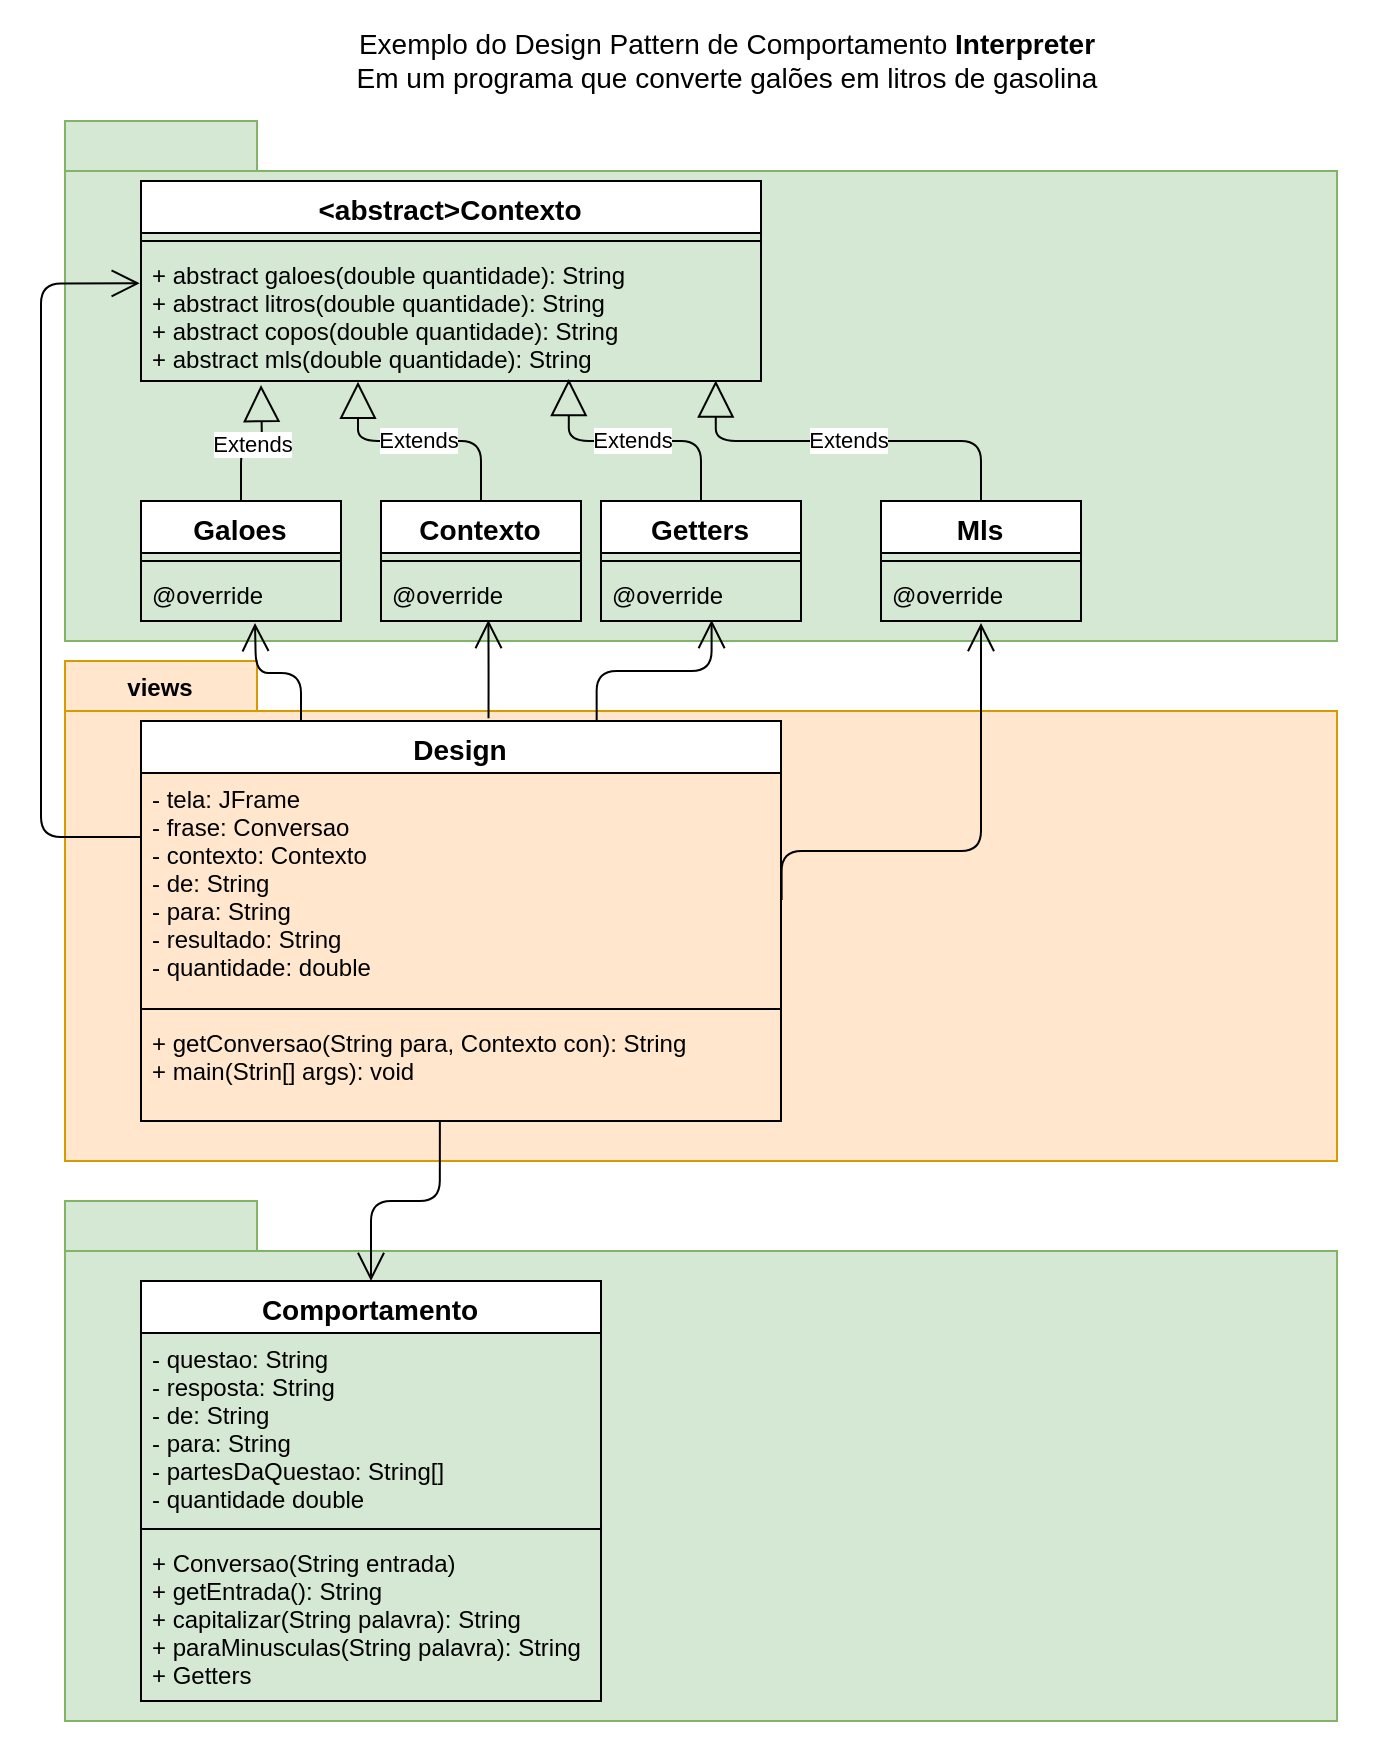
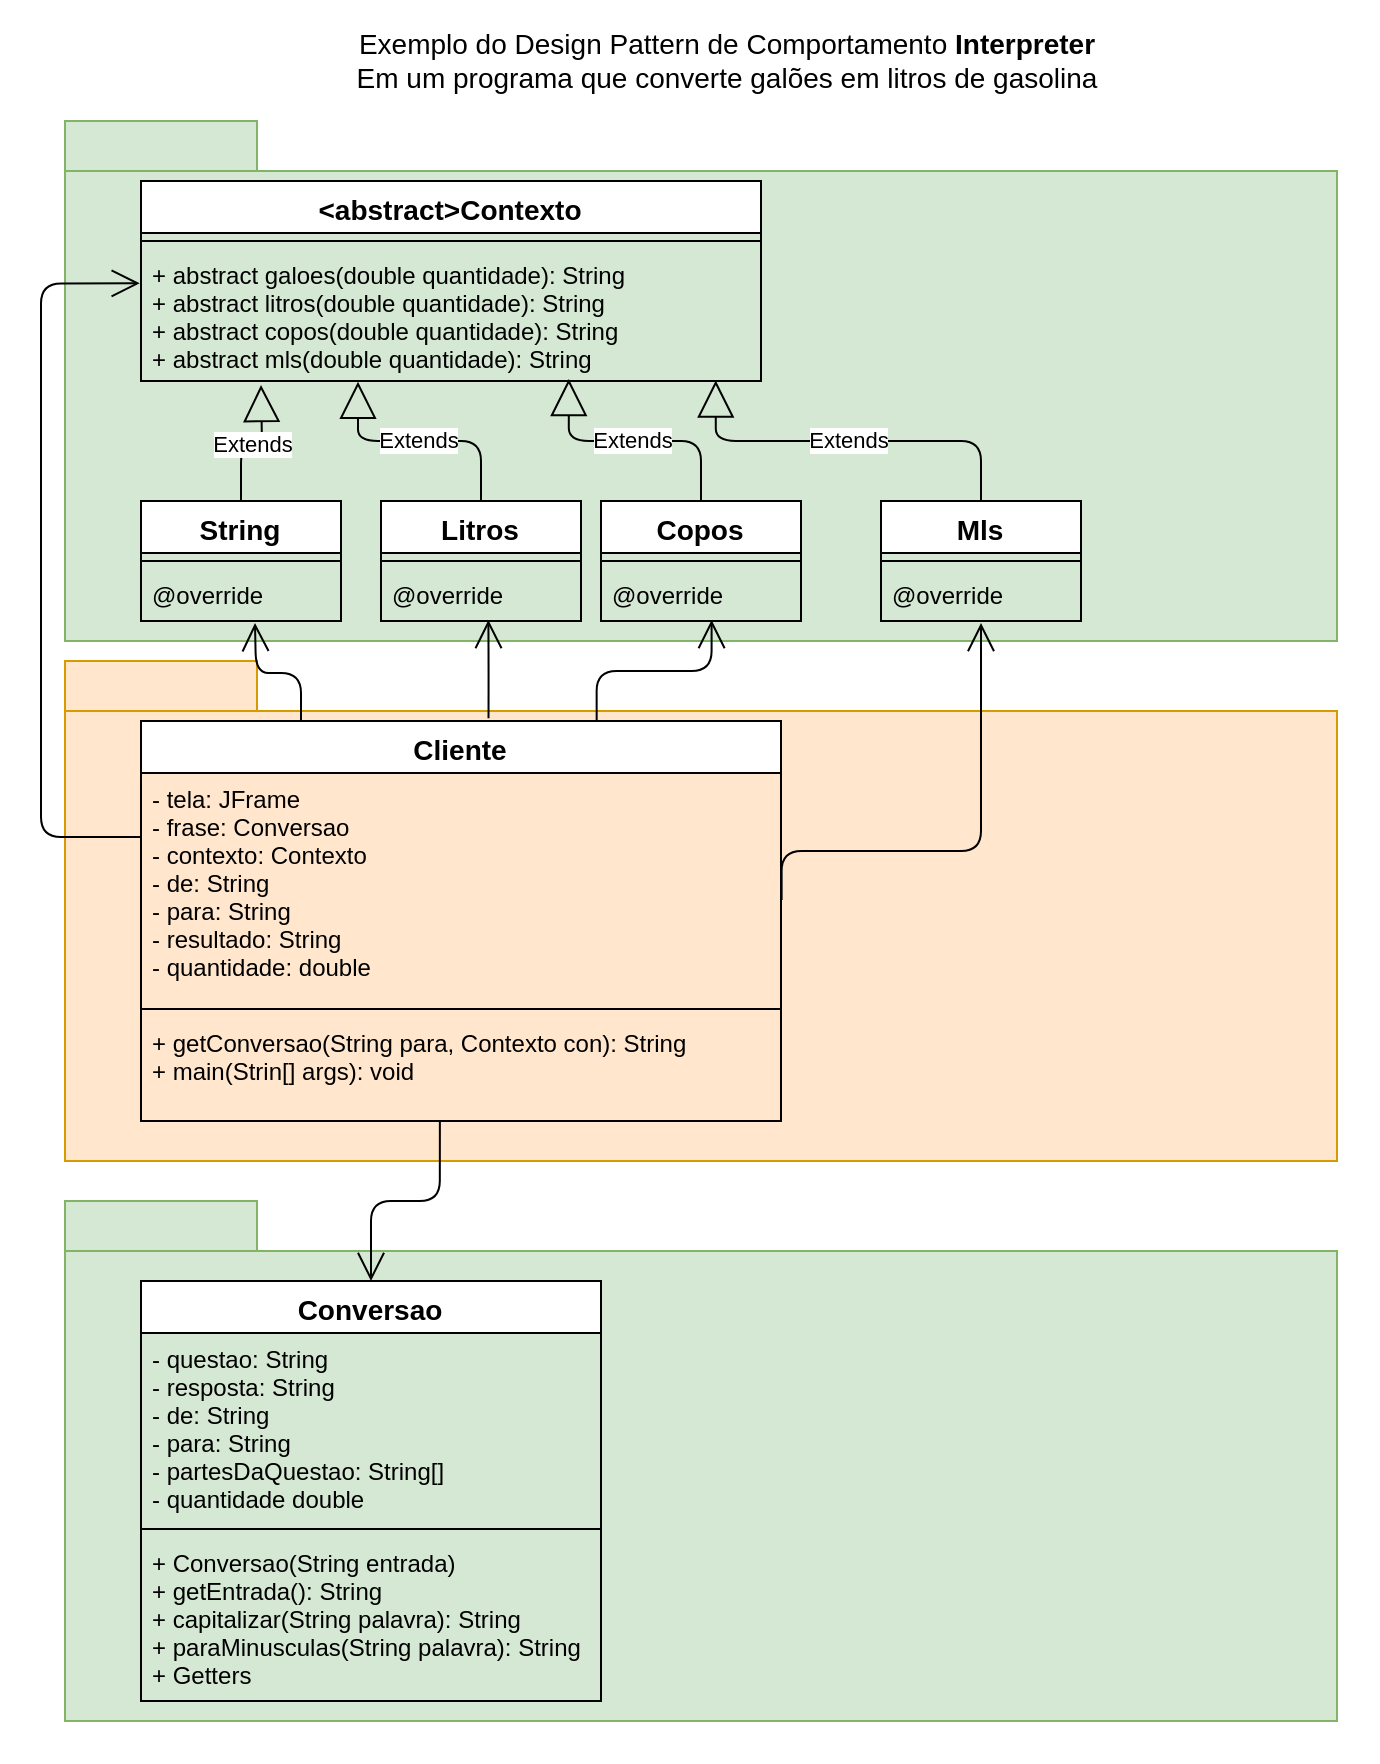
(240, 531) -> (240, 531)
(480, 531) -> (480, 531)
(700, 531) -> (700, 531)
(161, 687) -> none
(460, 751) -> (460, 751)
(370, 1311) -> (370, 1311)
